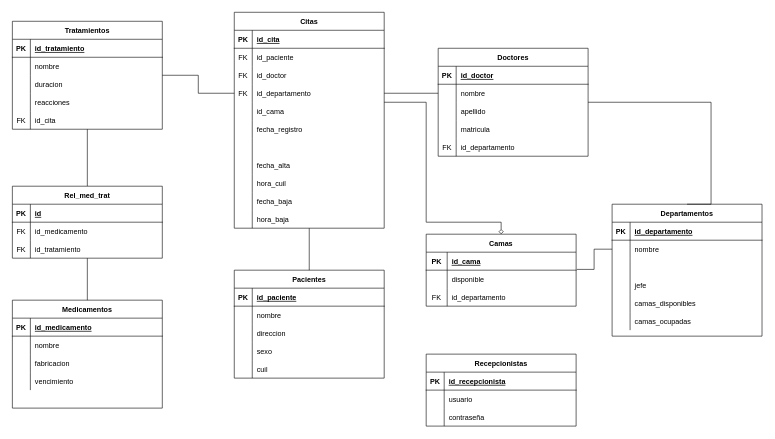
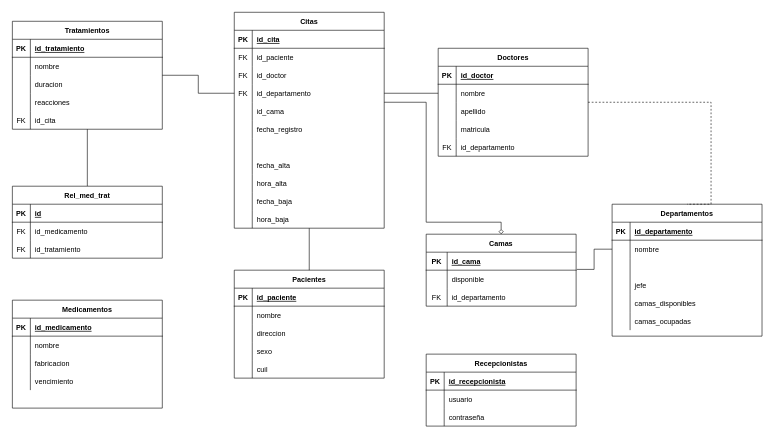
(711, 104) -> (711, 104)
(273, 184) -> (274, 184)
(87, 280) -> none
